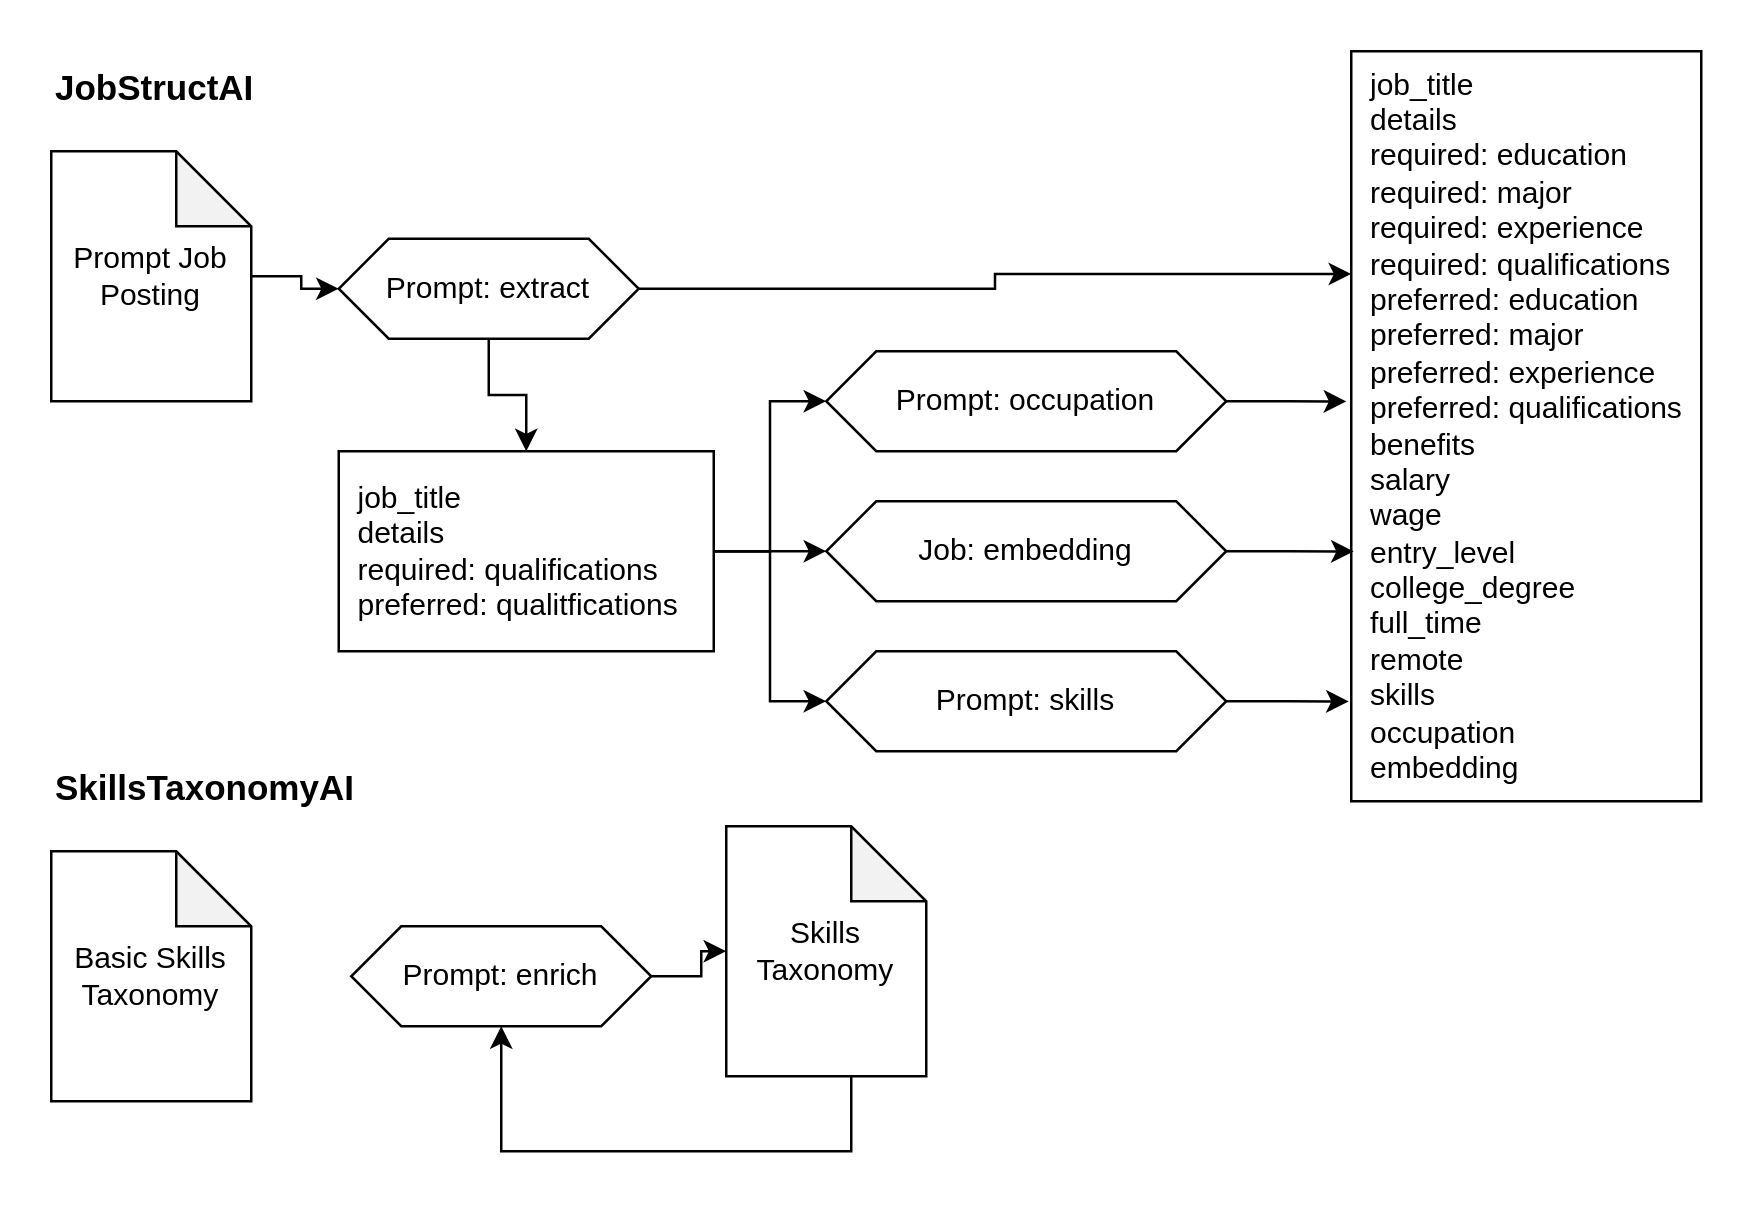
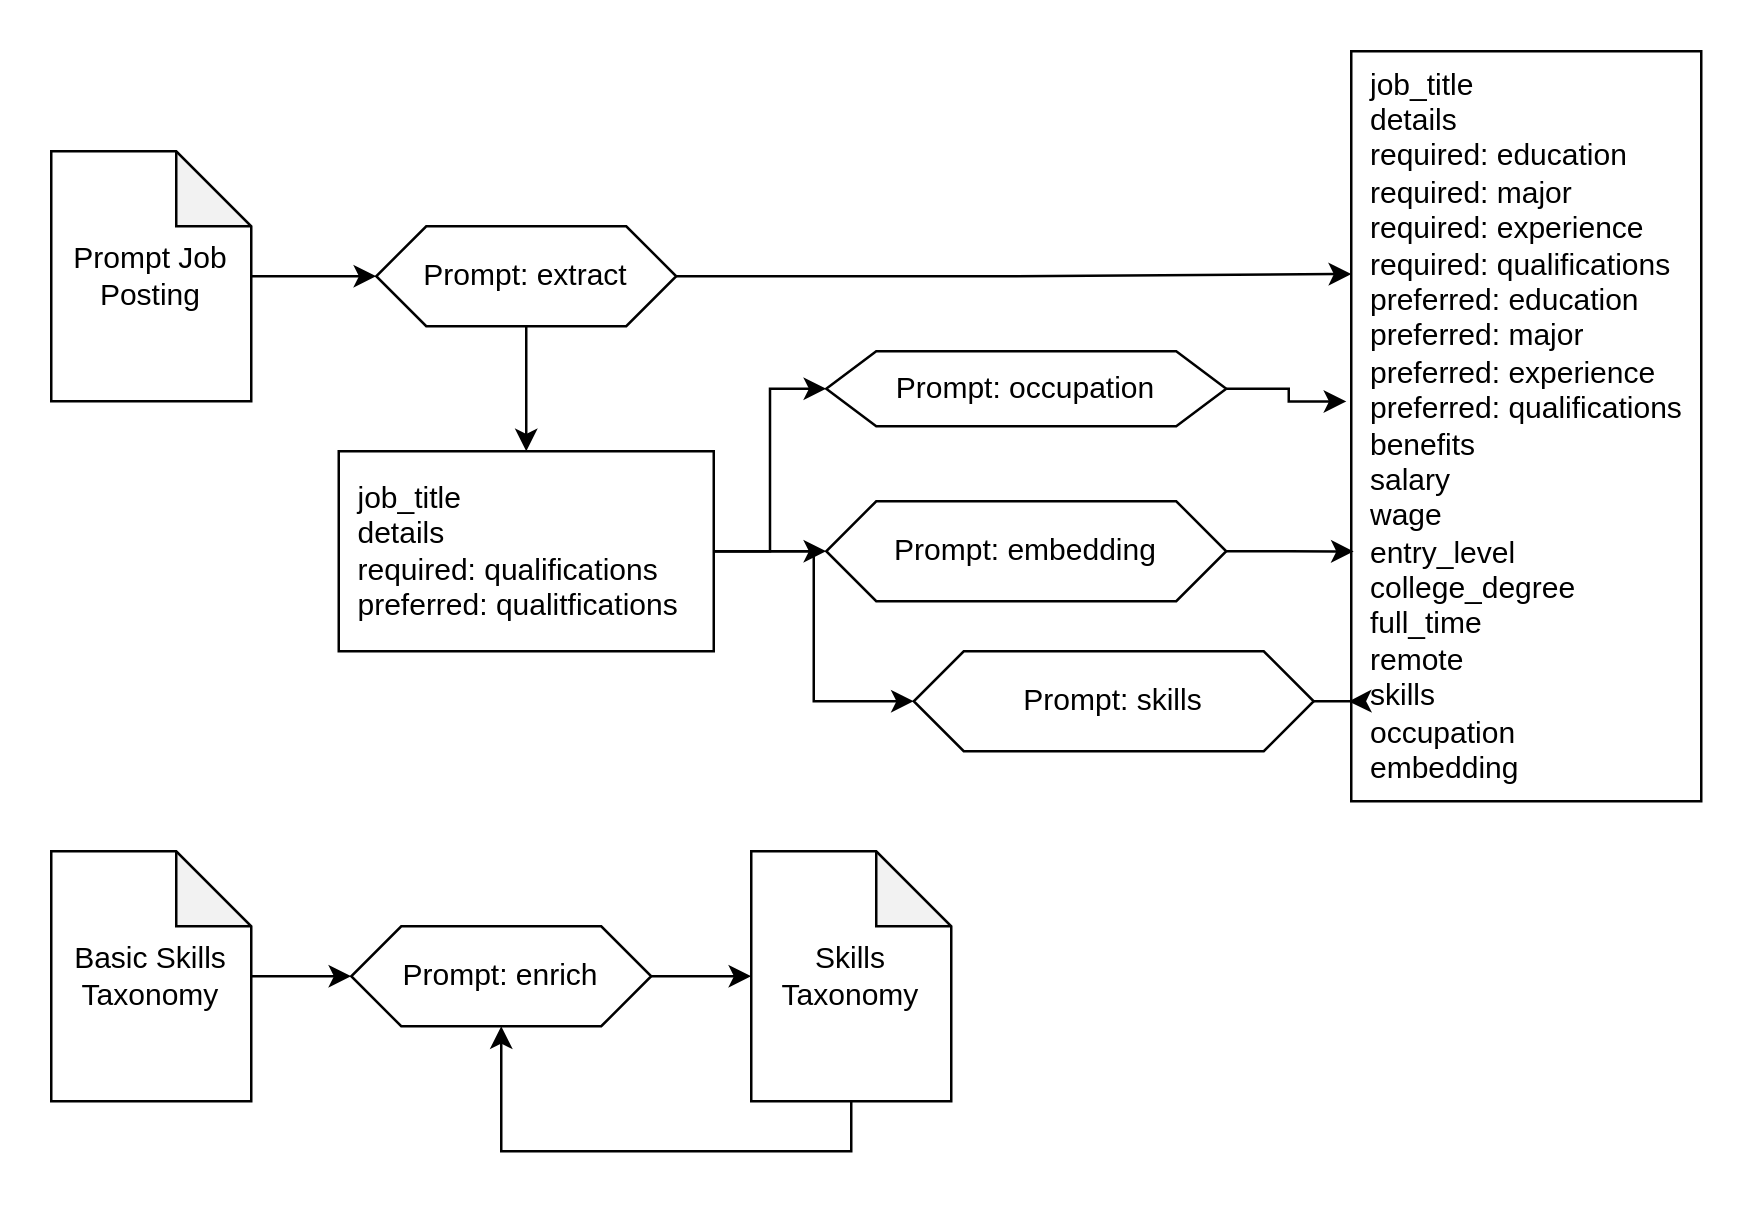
(251, 89) -> none
(489, 289) -> (526, 276)
(1026, 401) -> (1026, 389)
(1026, 551) -> (1026, 551)
(1026, 701) -> (1114, 701)
(251, 789) -> none
(826, 951) -> (851, 976)
none -> (293, 976)
